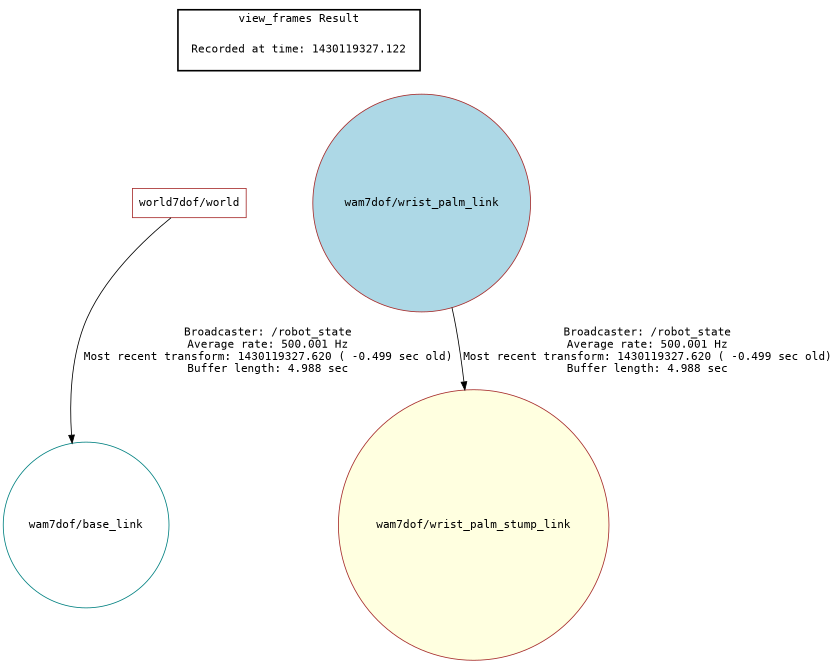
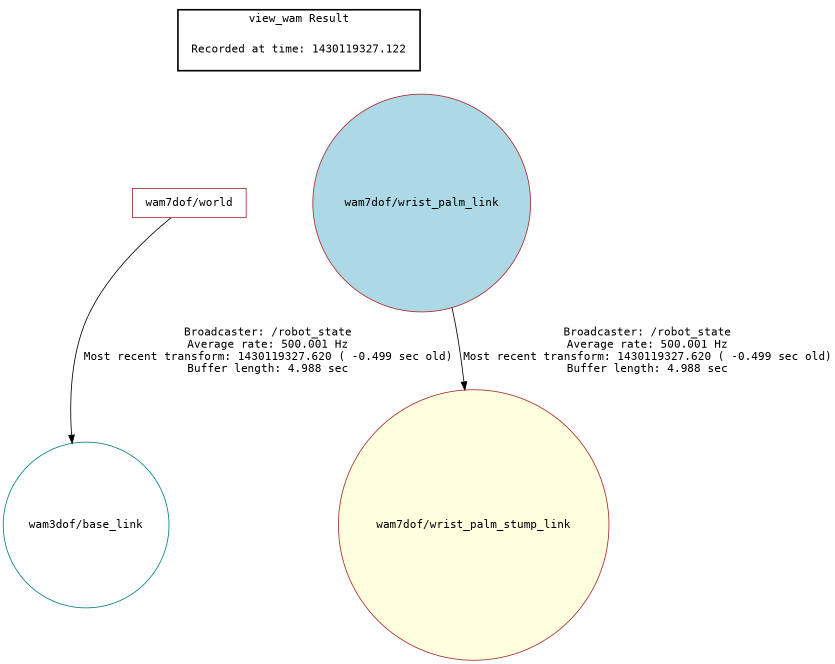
(299, 19) -> (299, 19)
(189, 203) -> (189, 203)
(86, 525) -> (86, 525)
